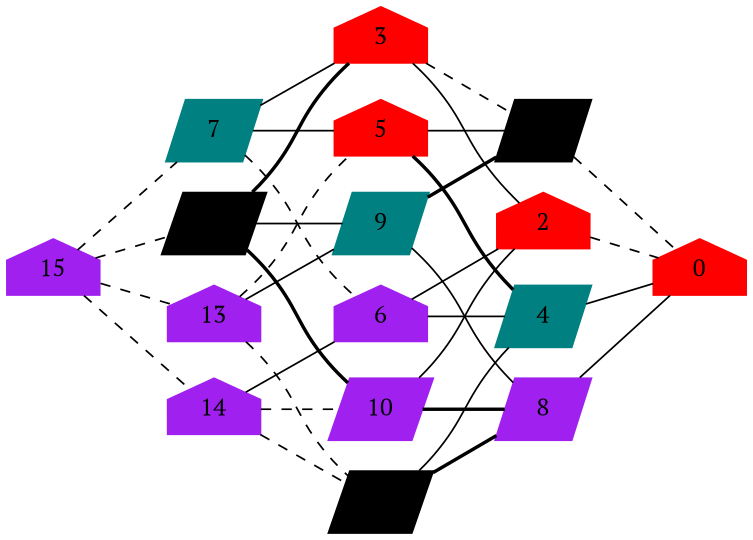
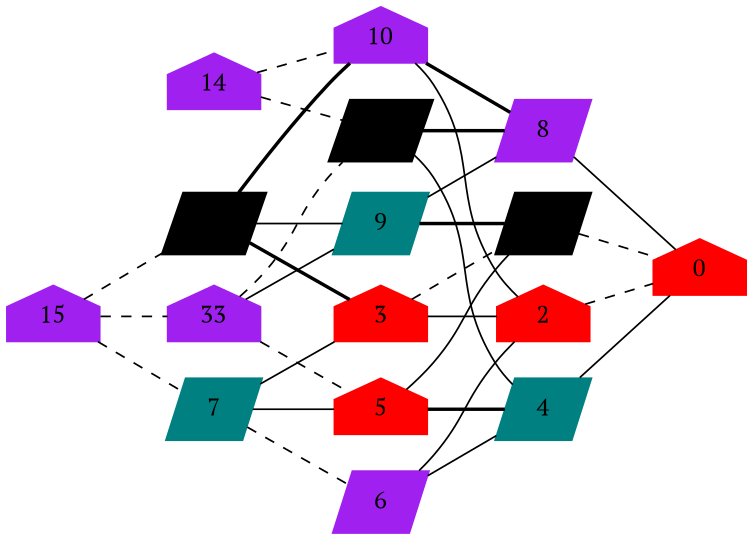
(214, 316) -> (214, 316)
(381, 316) -> (381, 502)
(137, 342) -> none
(290, 367) -> none
(381, 409) -> (381, 38)
